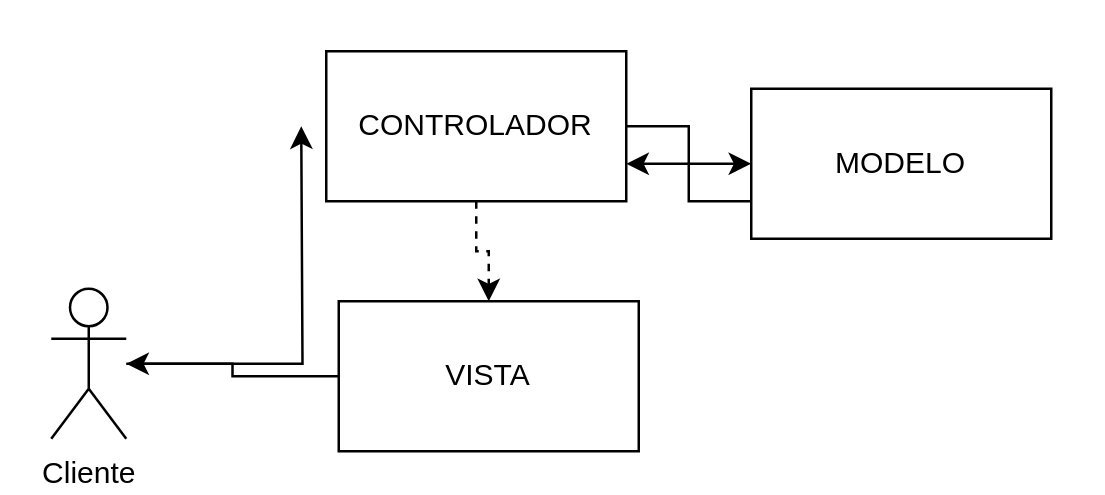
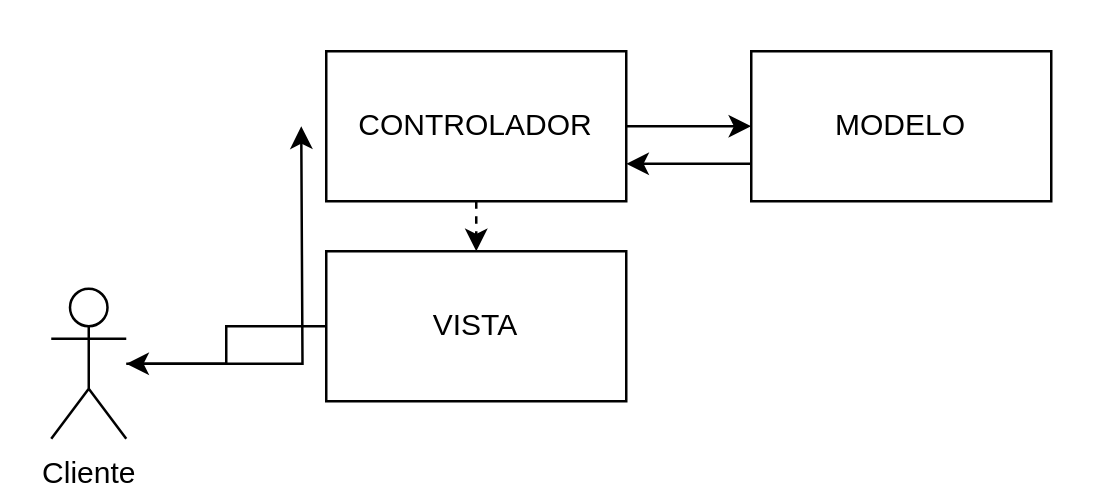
(901, 164) -> (901, 126)
(489, 376) -> (476, 326)
